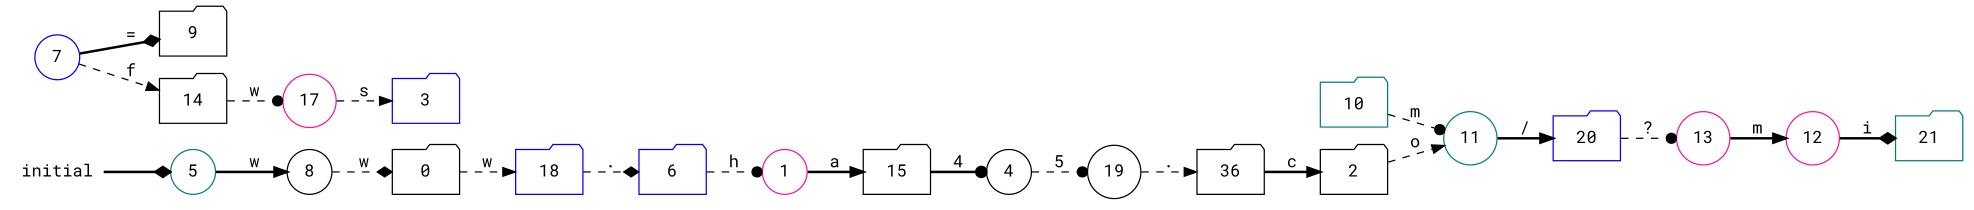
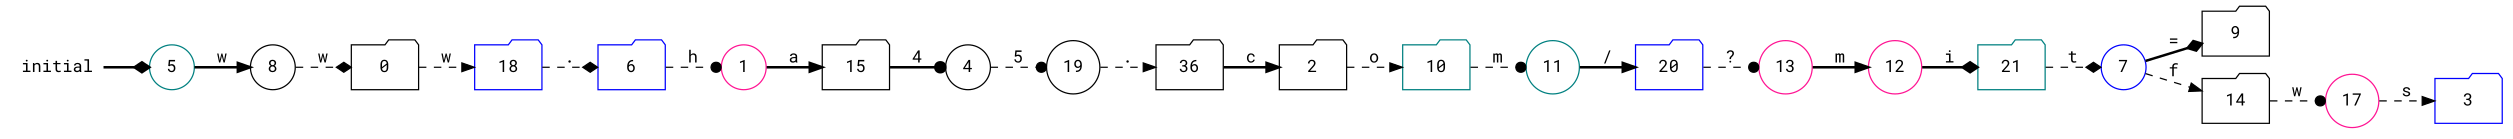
none -> (2066, 67)
(1410, 156) -> (1368, 67)
